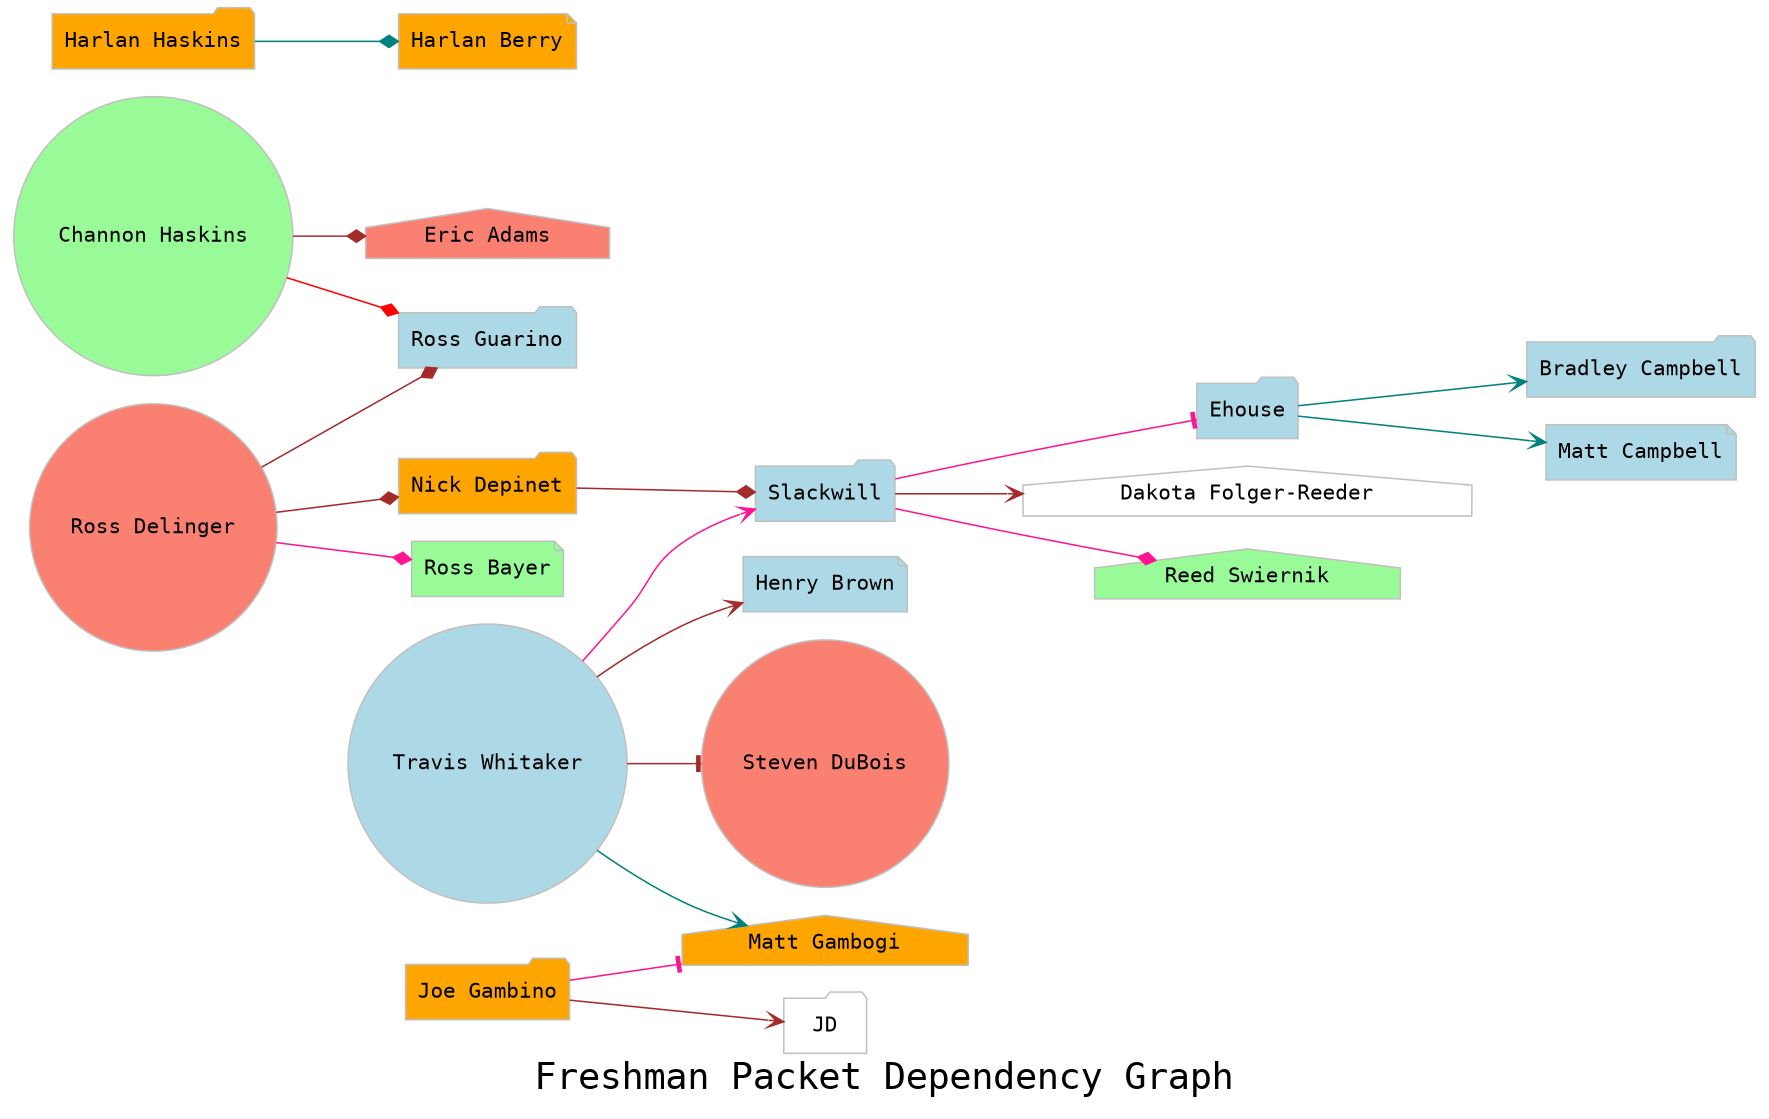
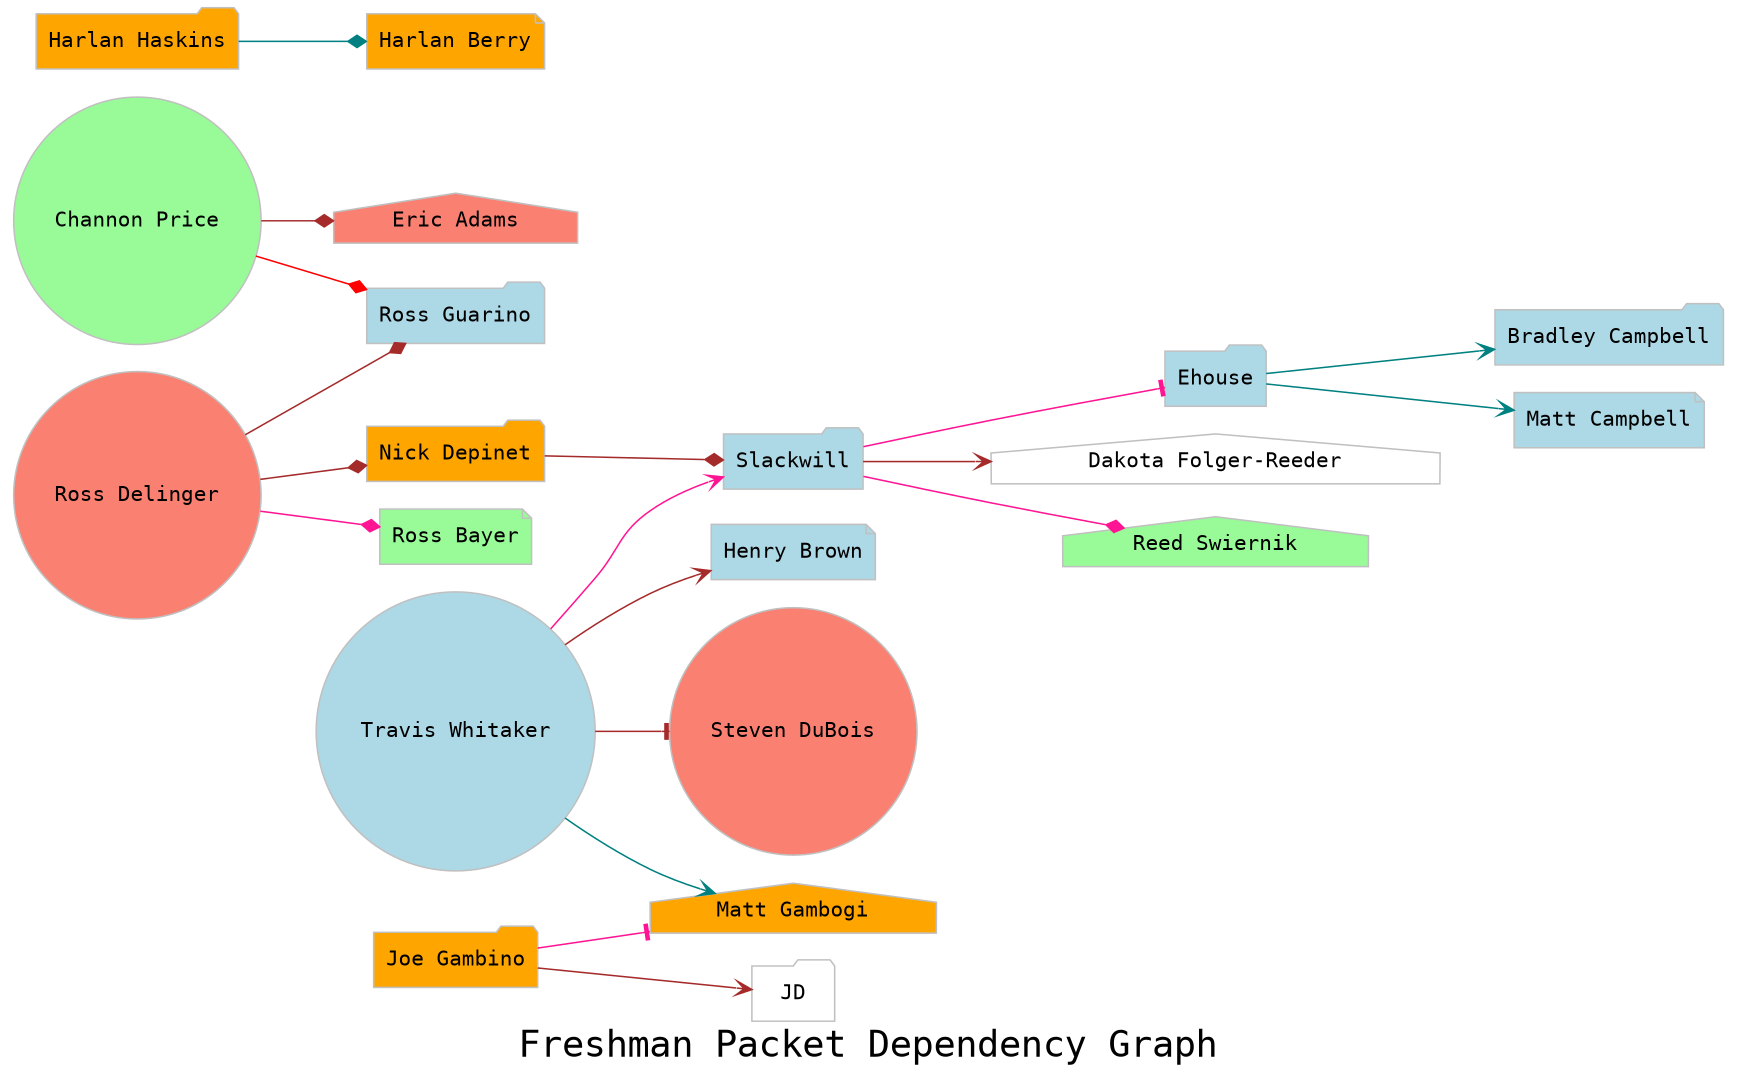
(153, 236) -> (137, 221)
